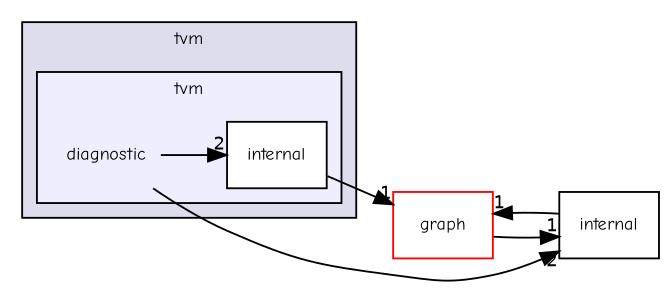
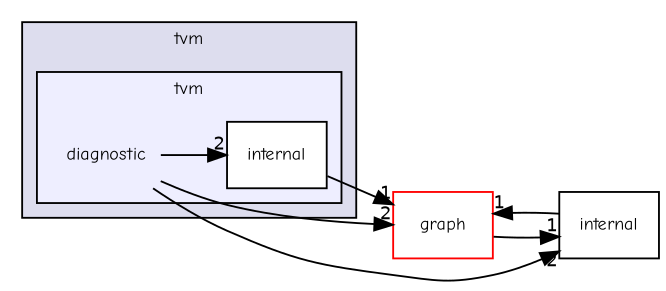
none -> (265, 213)
